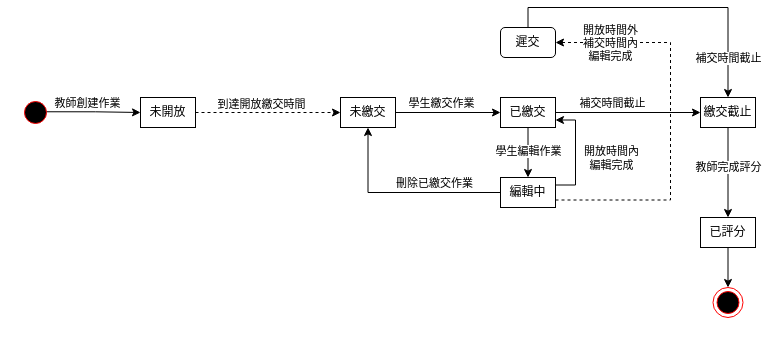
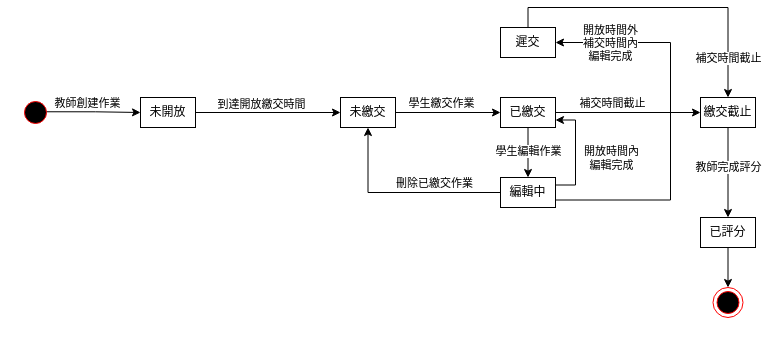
(528, 43) -> (528, 43)
(265, 113) -> (265, 113)
(671, 161) -> (671, 161)
